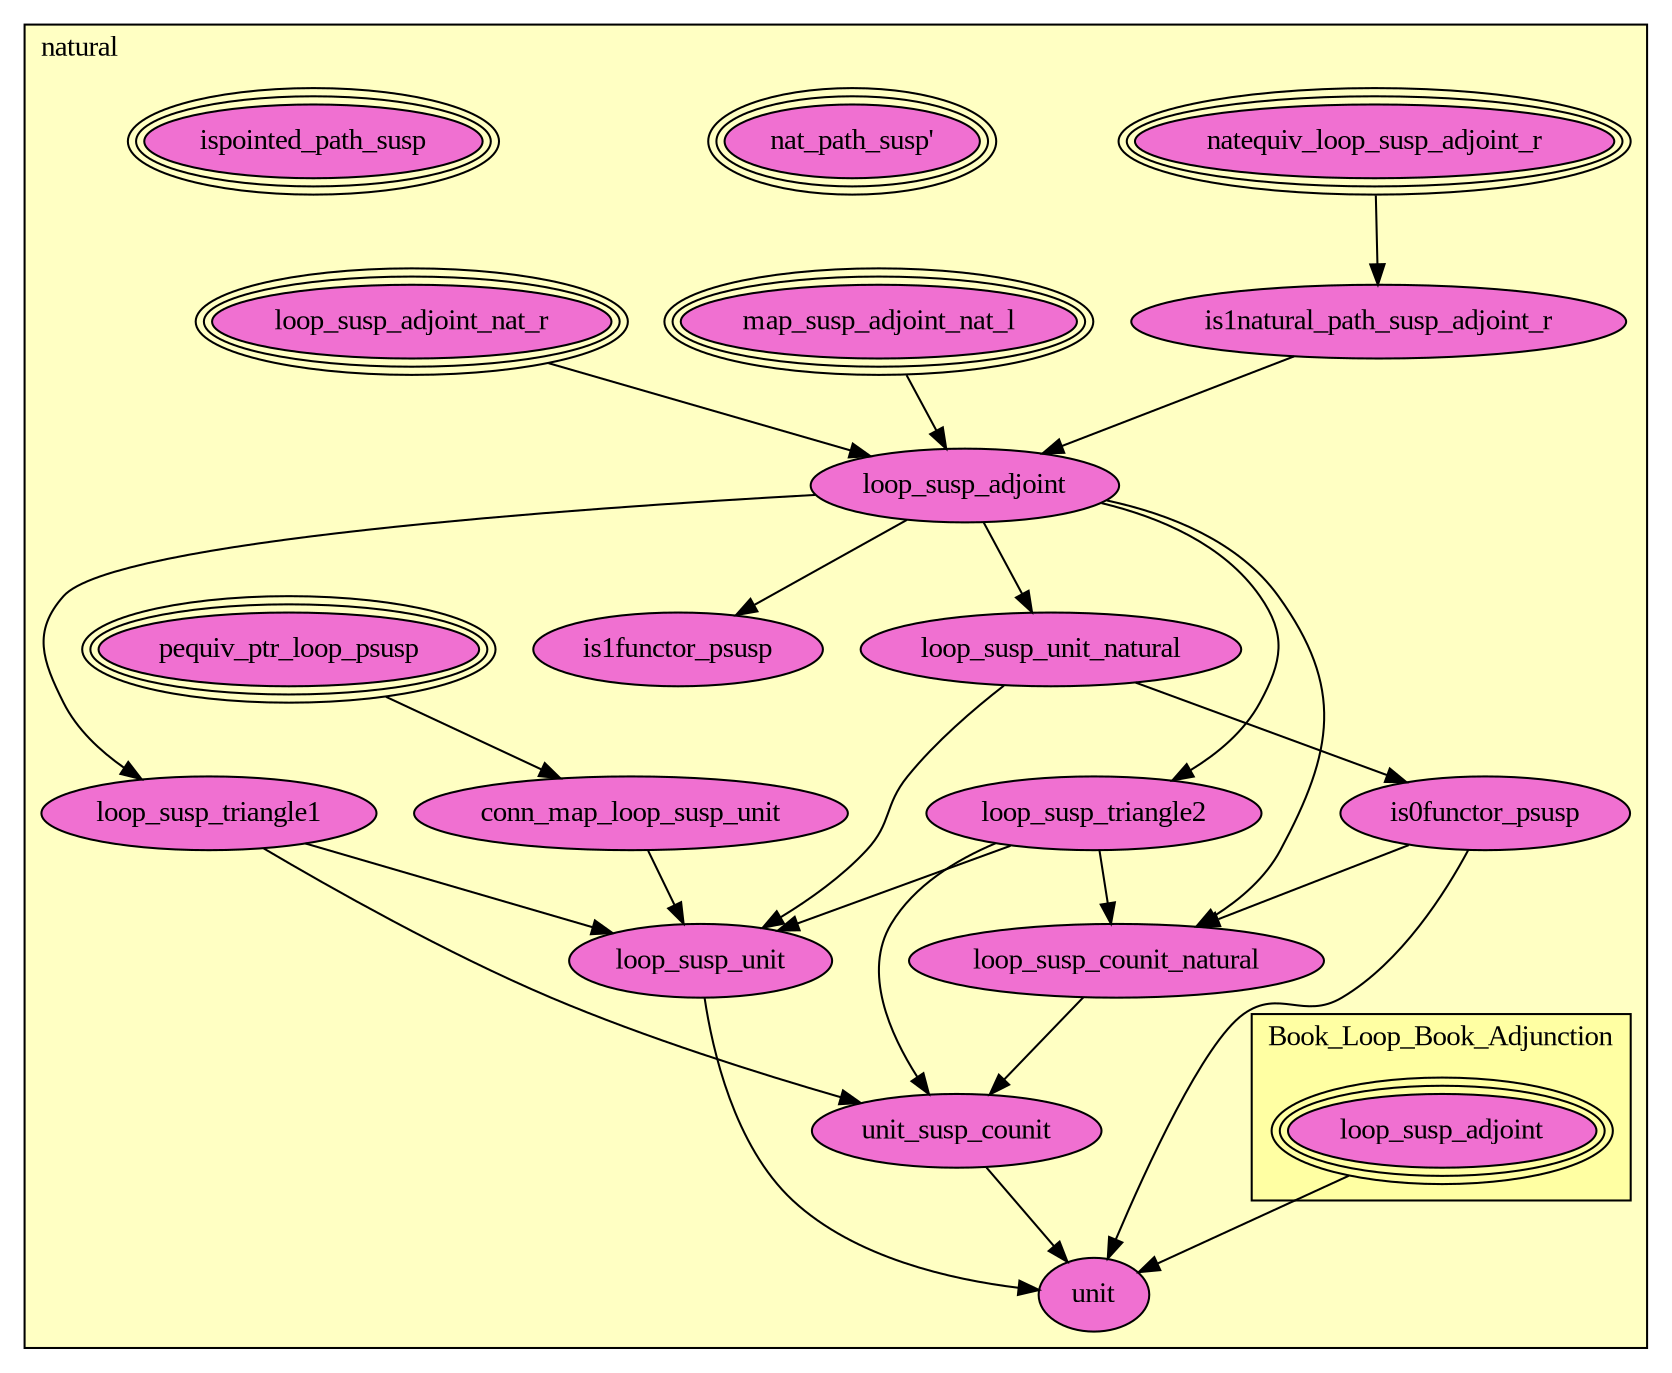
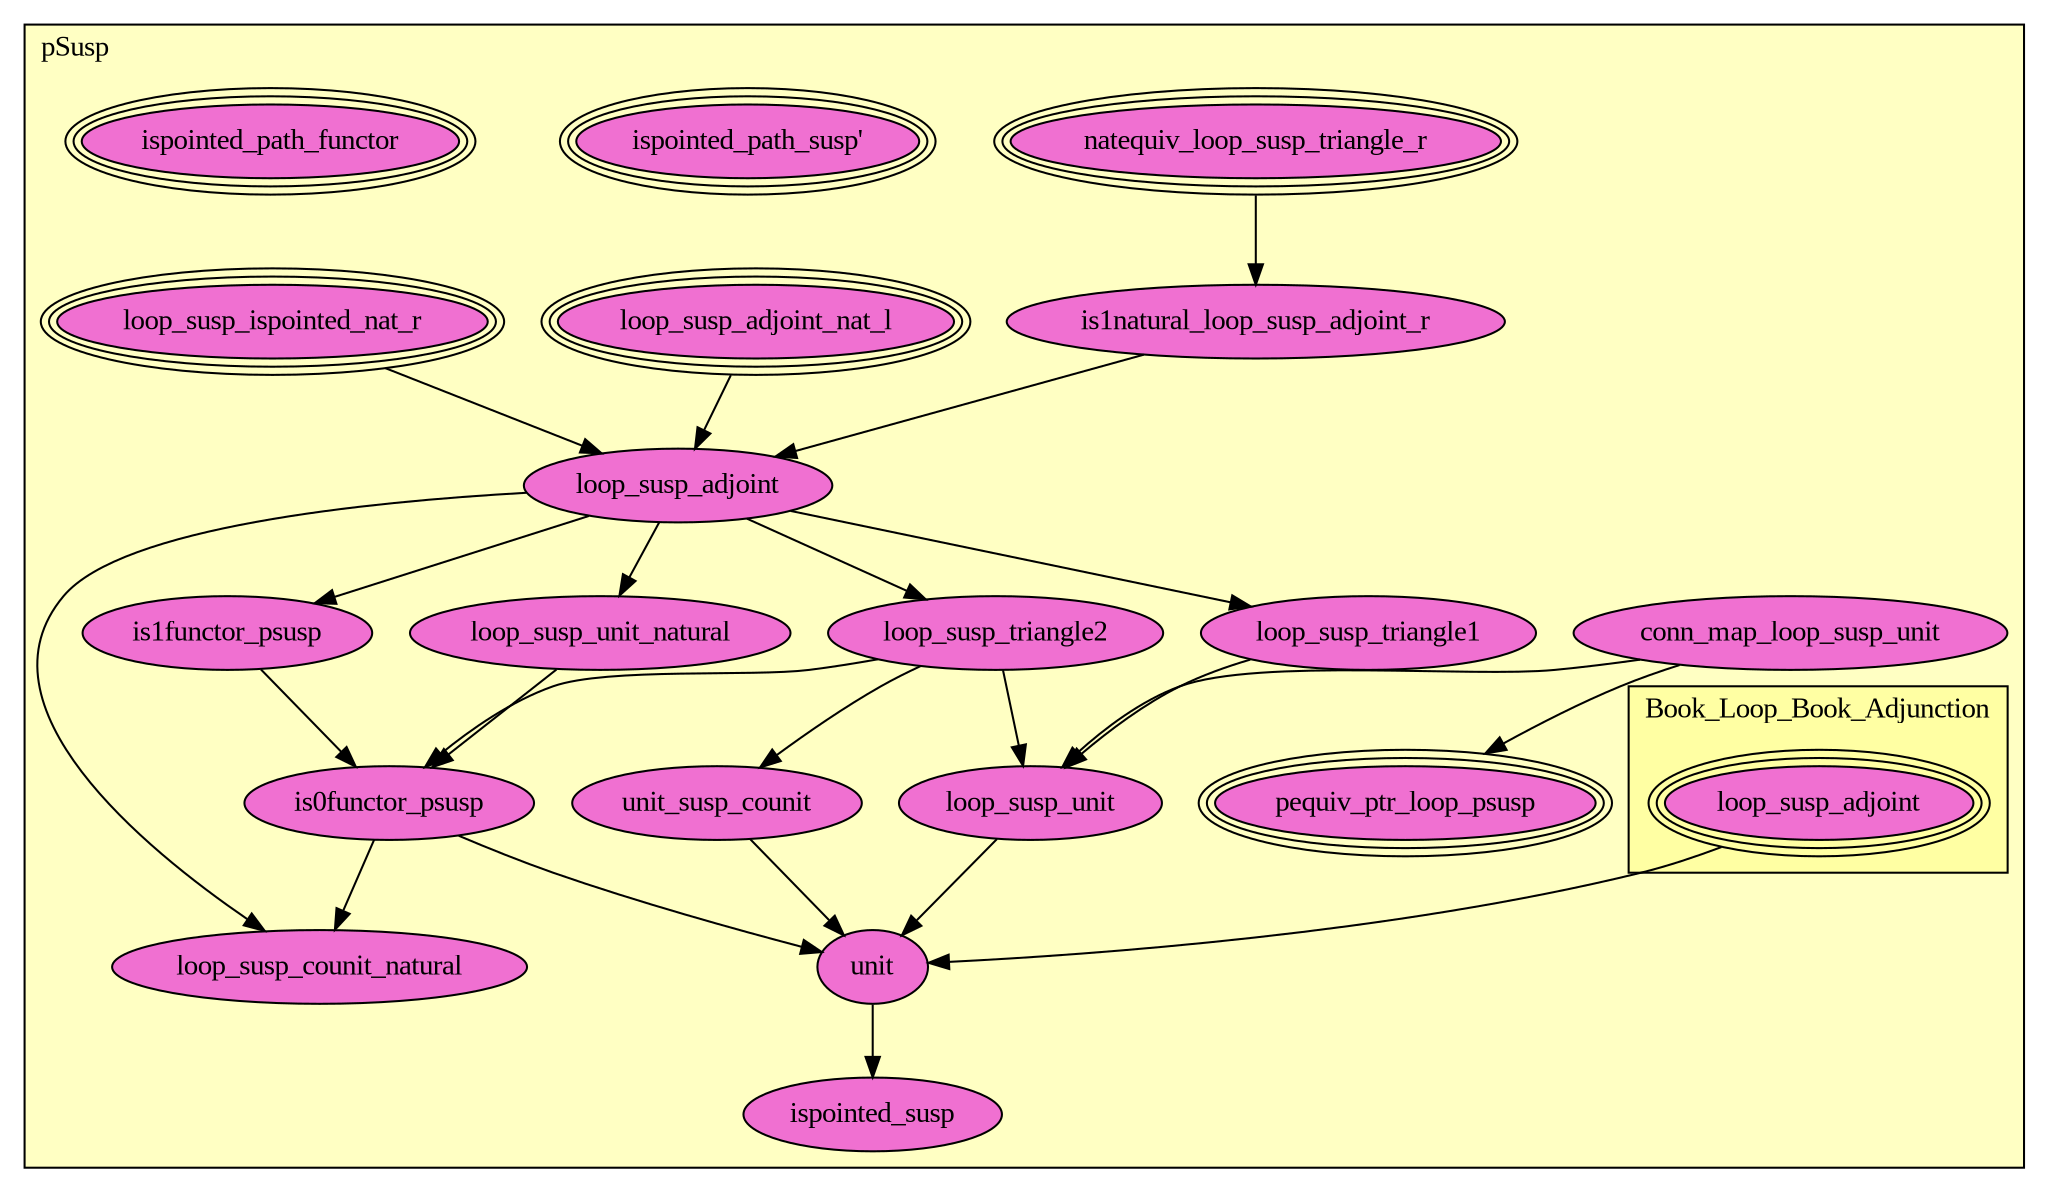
(80, 48) -> (76, 48)
(313, 141) -> (270, 141)
(852, 141) -> (748, 141)
(1375, 141) -> (1256, 141)
(412, 322) -> (272, 322)
(879, 322) -> (756, 322)
(1379, 322) -> (1256, 322)
none -> (301, 711)
(464, 733) -> (1590, 700)
(892, 803) -> none
(1104, 877) -> (649, 674)
(543, 994) -> none
(1044, 1038) -> none
none -> (873, 1114)
